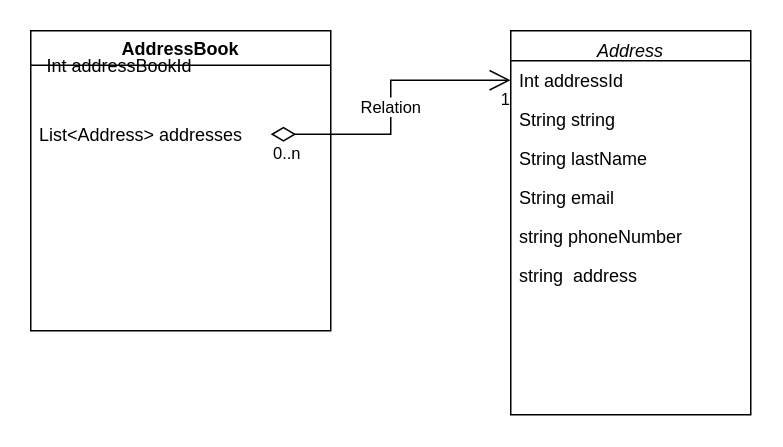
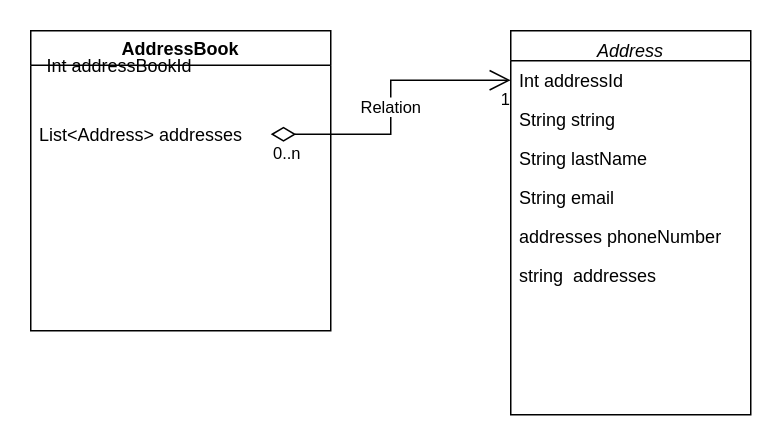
(605, 237) -> (623, 237)
(590, 276) -> (600, 276)
